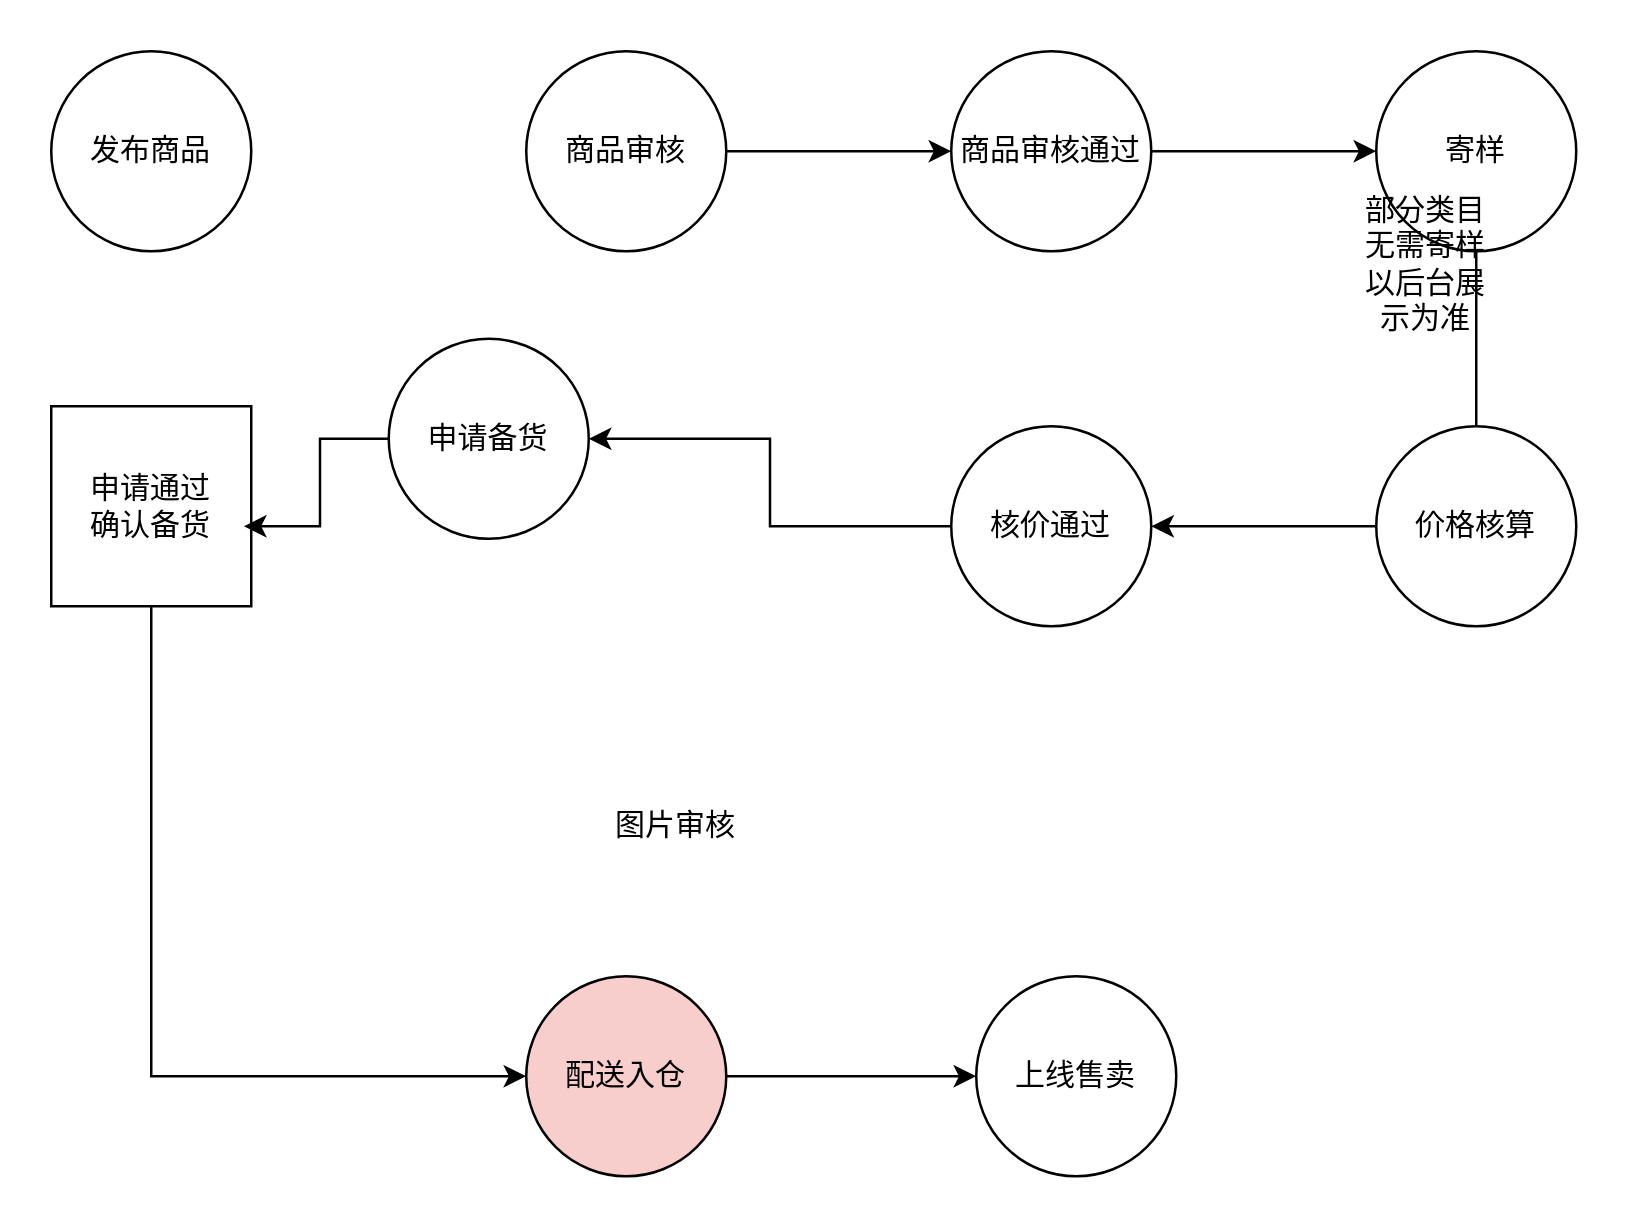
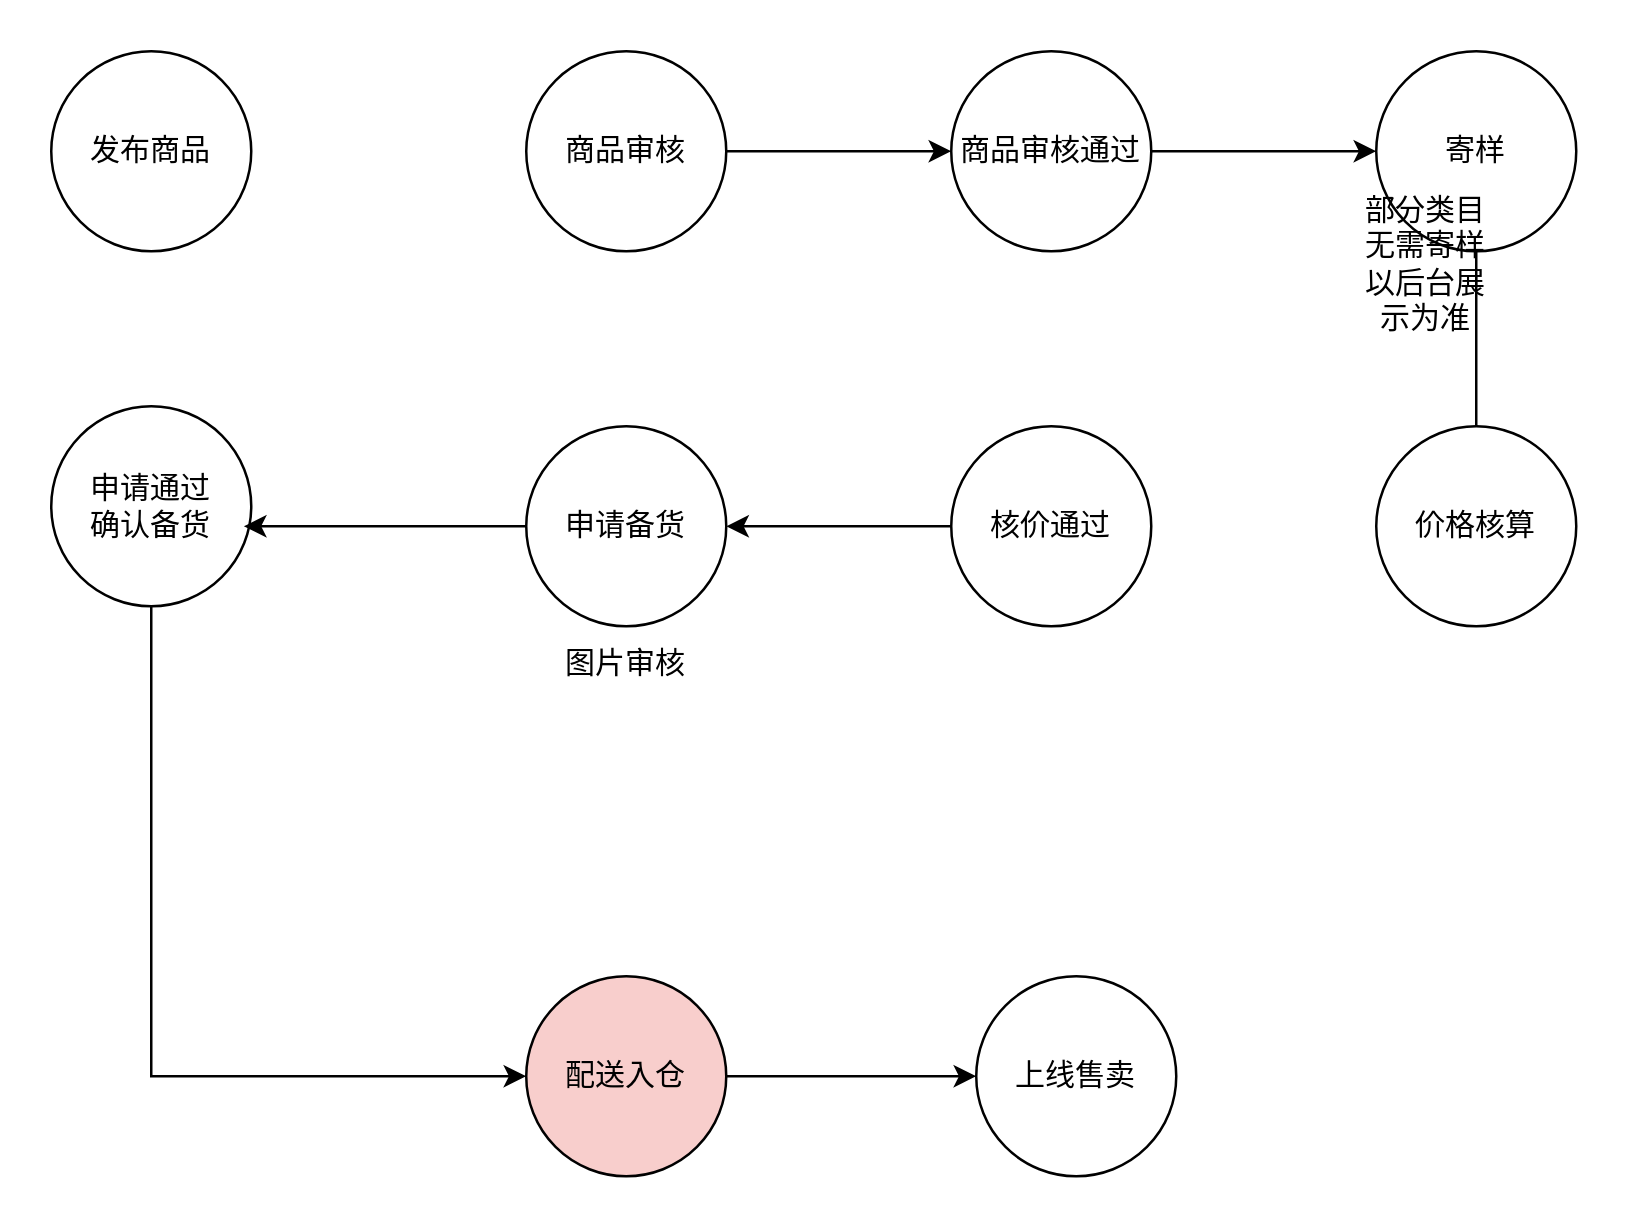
(489, 439) -> (626, 526)
(151, 506) -> (151, 506)
(1272, 526) -> none
(676, 826) -> (626, 664)
